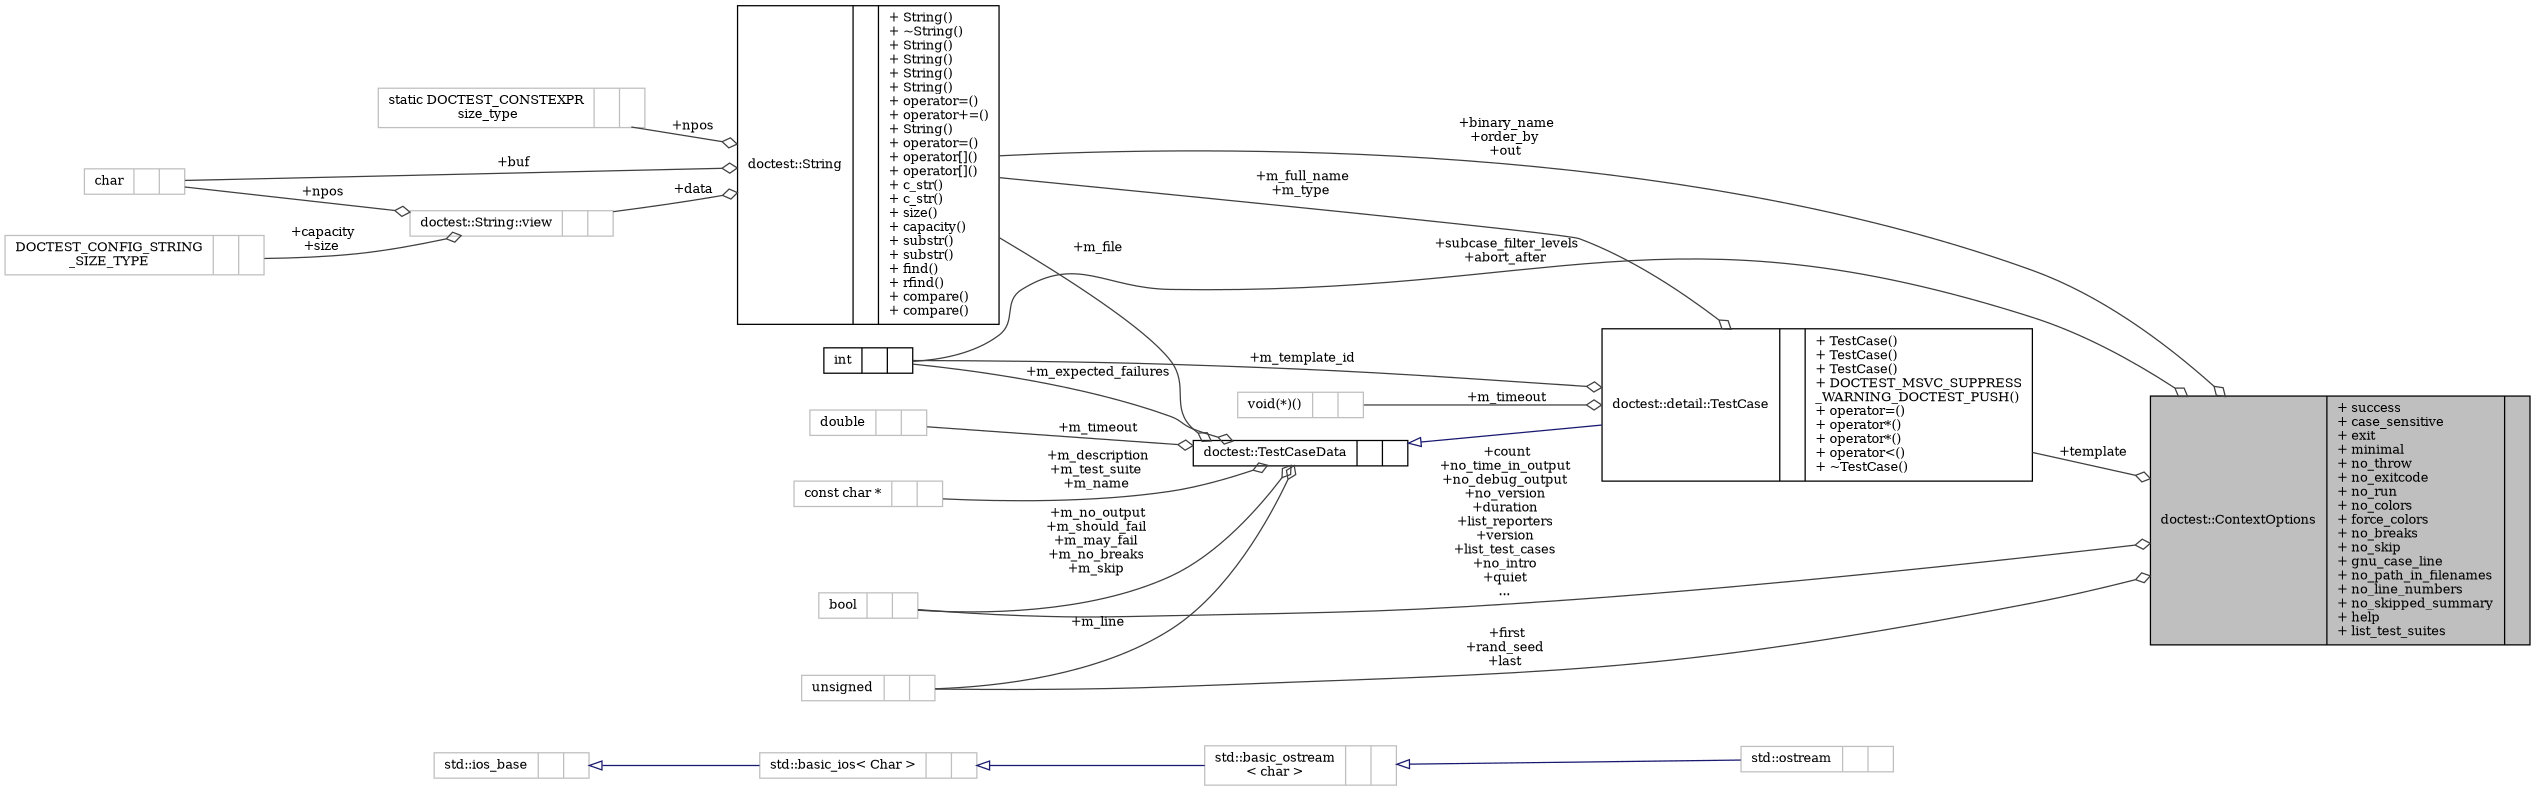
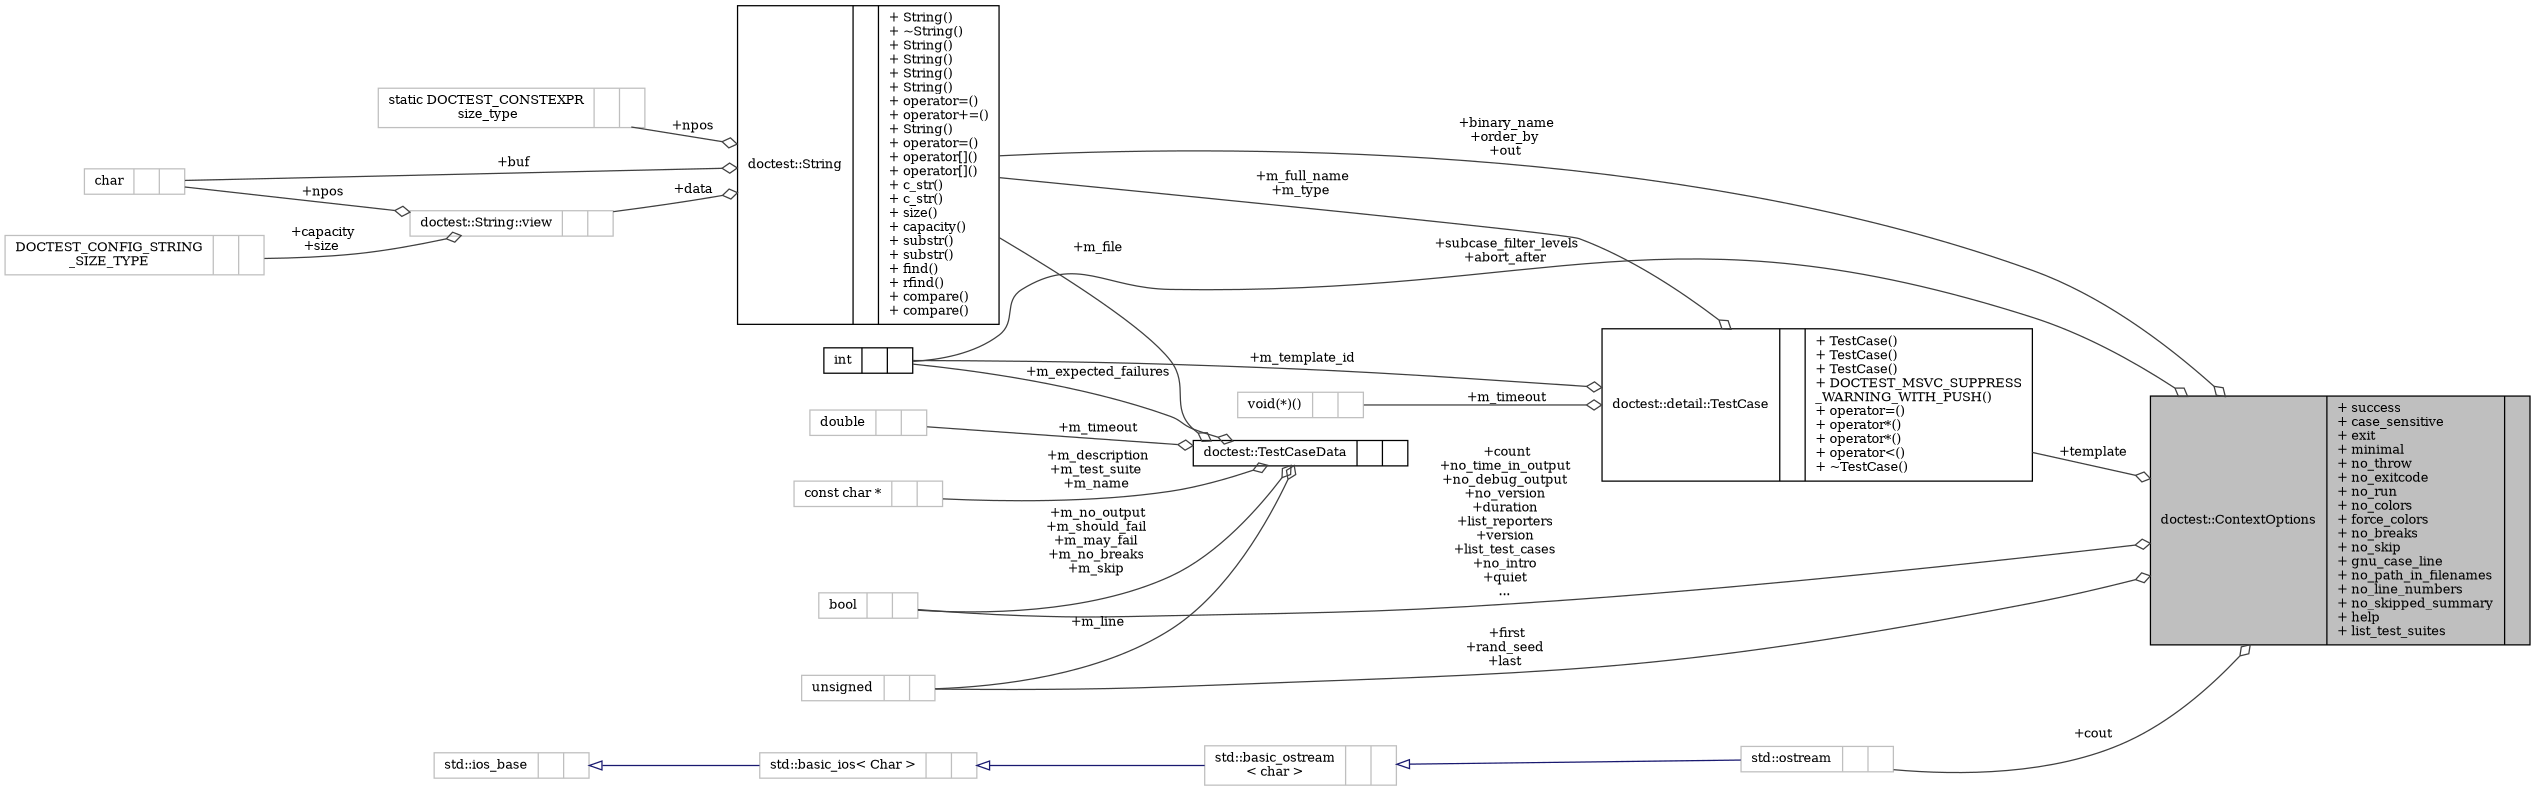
(1917, 397) -> (1904, 397)
(1511, 434) -> none
none -> (2082, 757)
